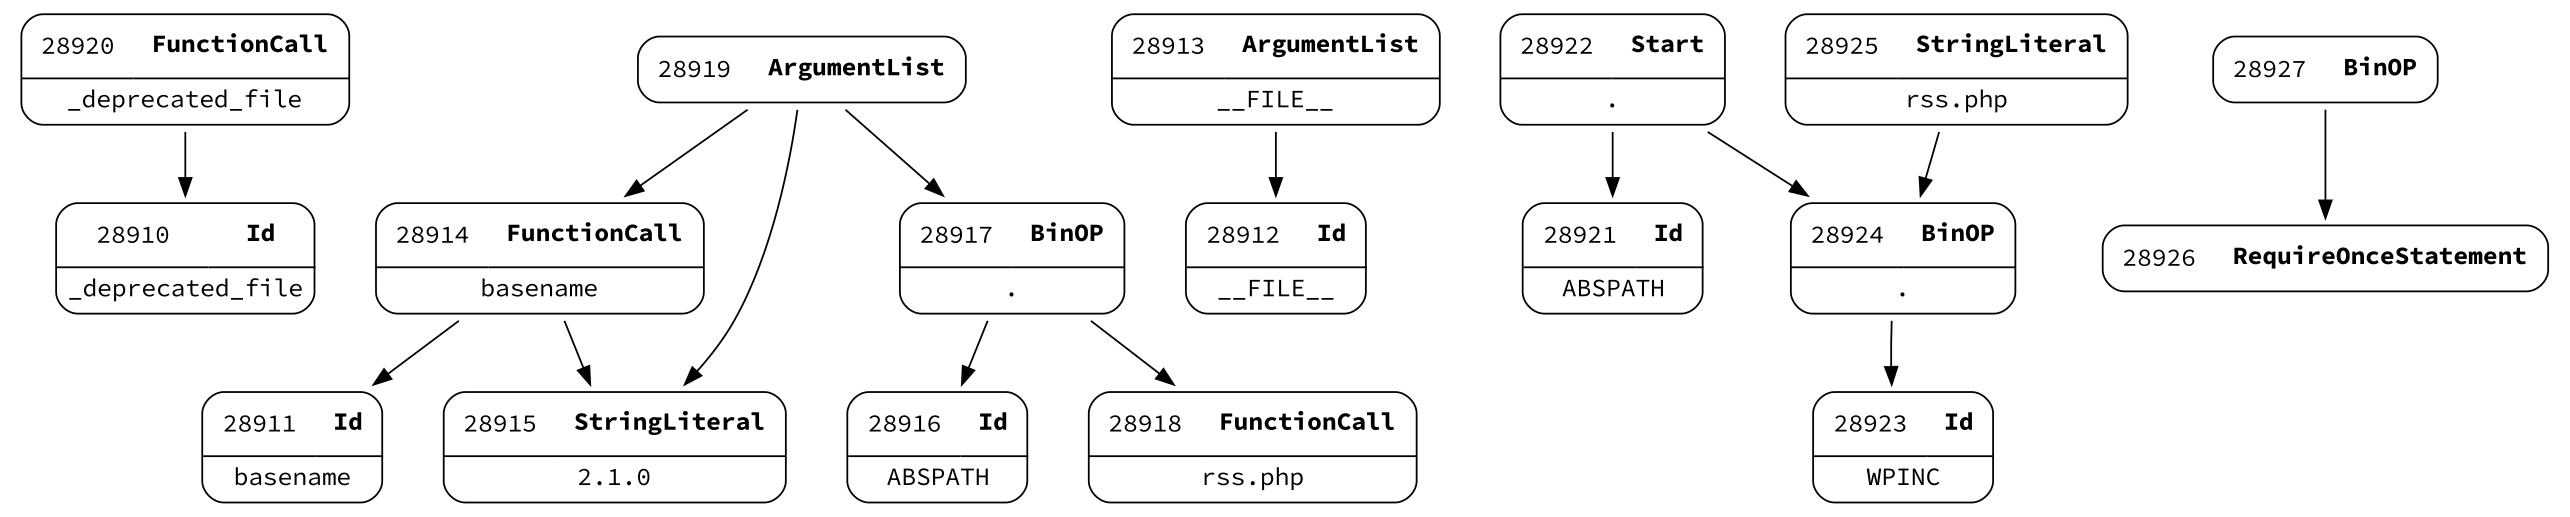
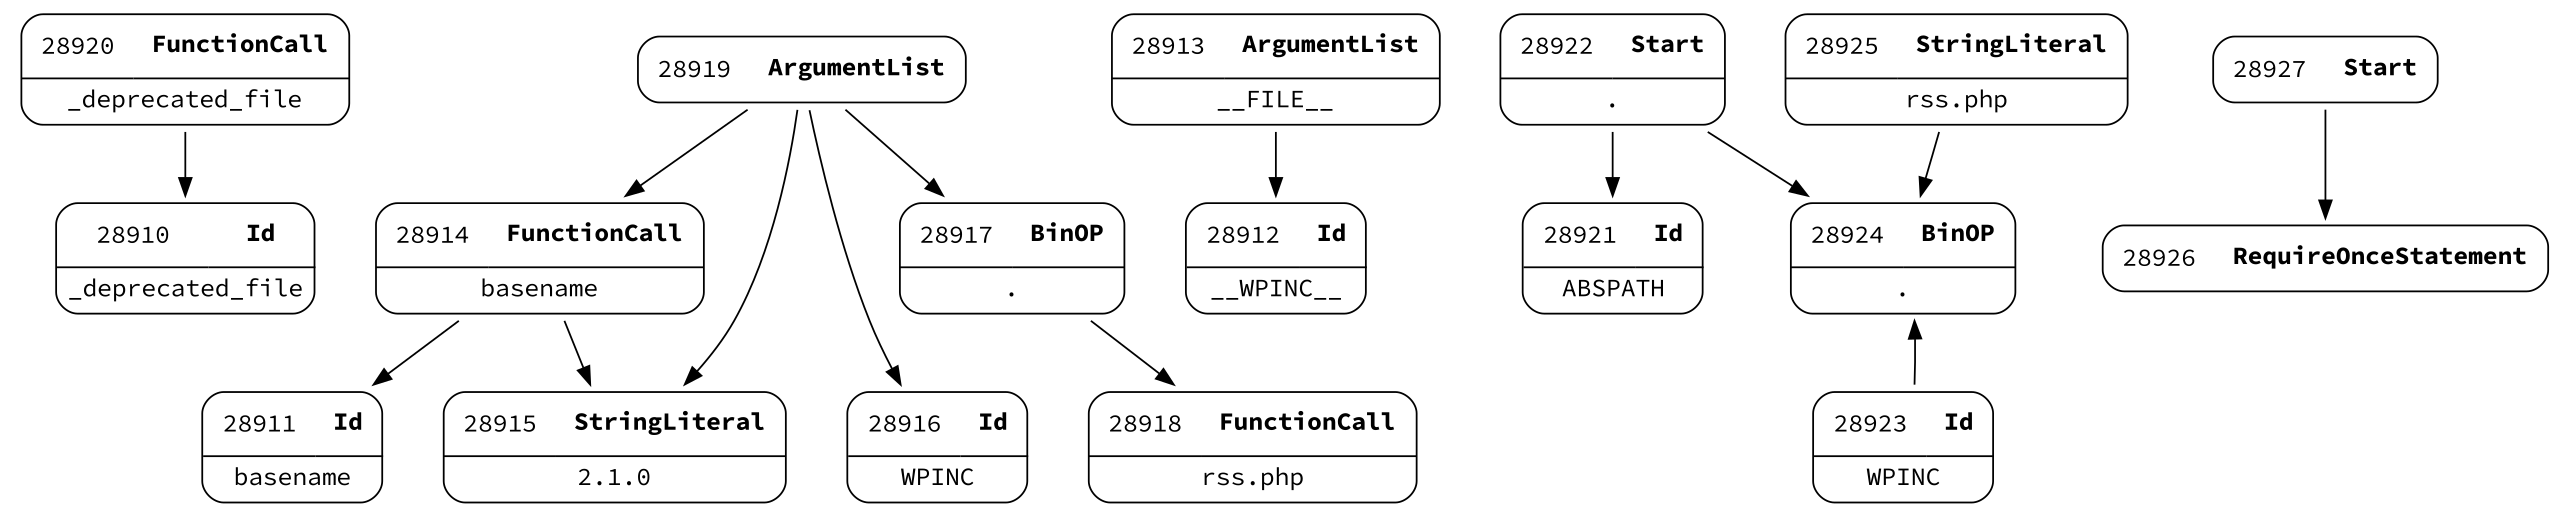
(2381, 68) -> (2381, 68)
(1277, 289) -> (1277, 289)
(978, 344) -> (843, 242)
(1891, 344) -> (1915, 362)
(938, 478) -> (938, 478)
